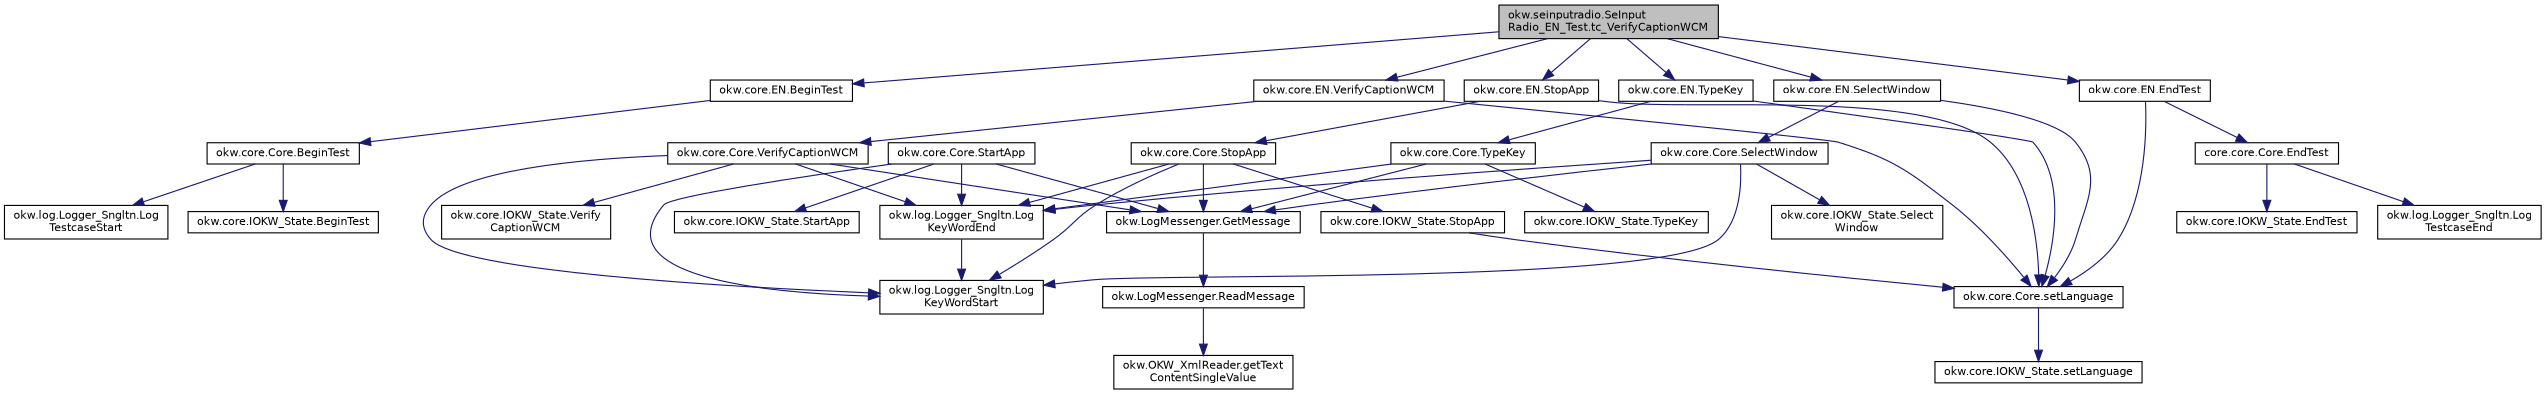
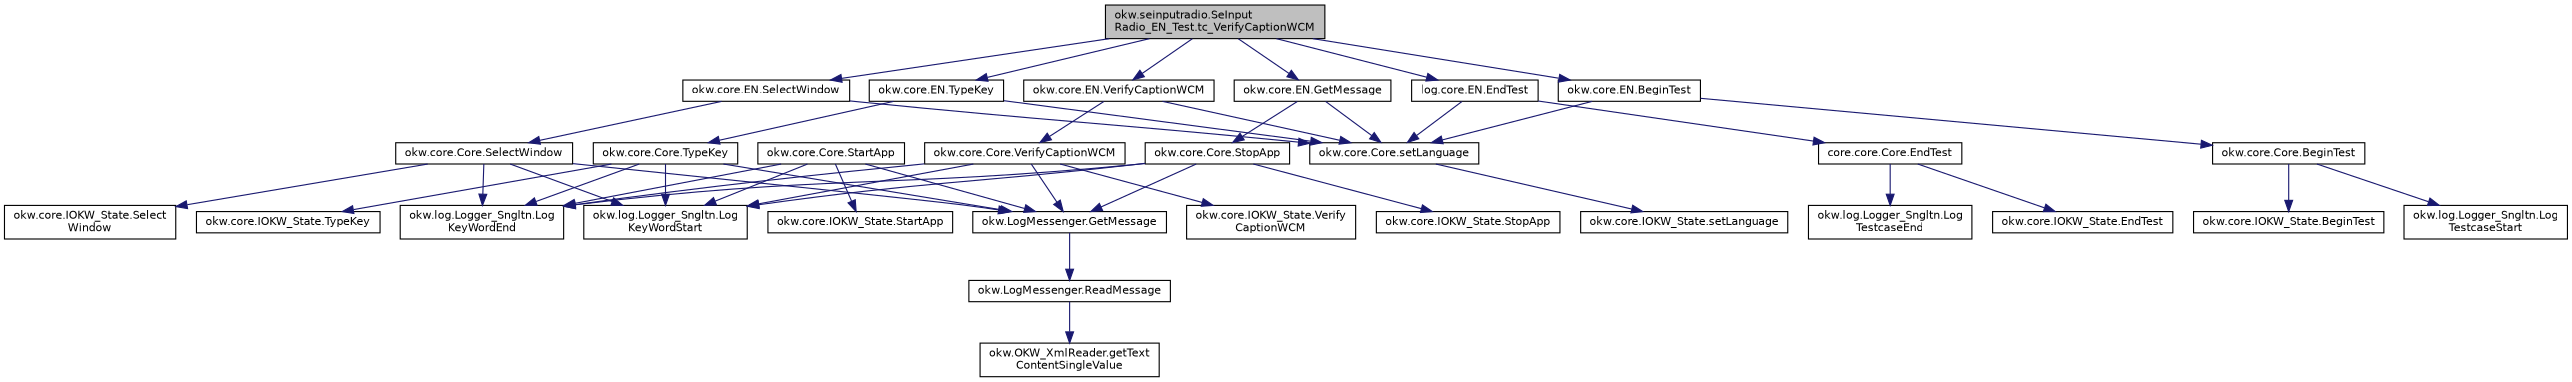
(1531, 91) -> (1313, 91)
(2145, 91) -> (1475, 91)
(962, 254) -> (666, 179)
(1706, 263) -> (1517, 121)
